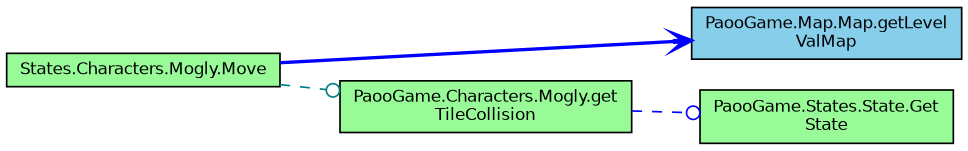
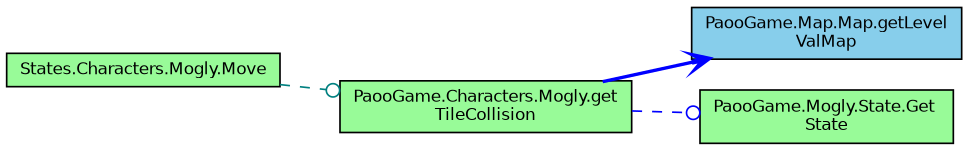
(477, 52) -> (648, 72)
(827, 117) -> (827, 117)
